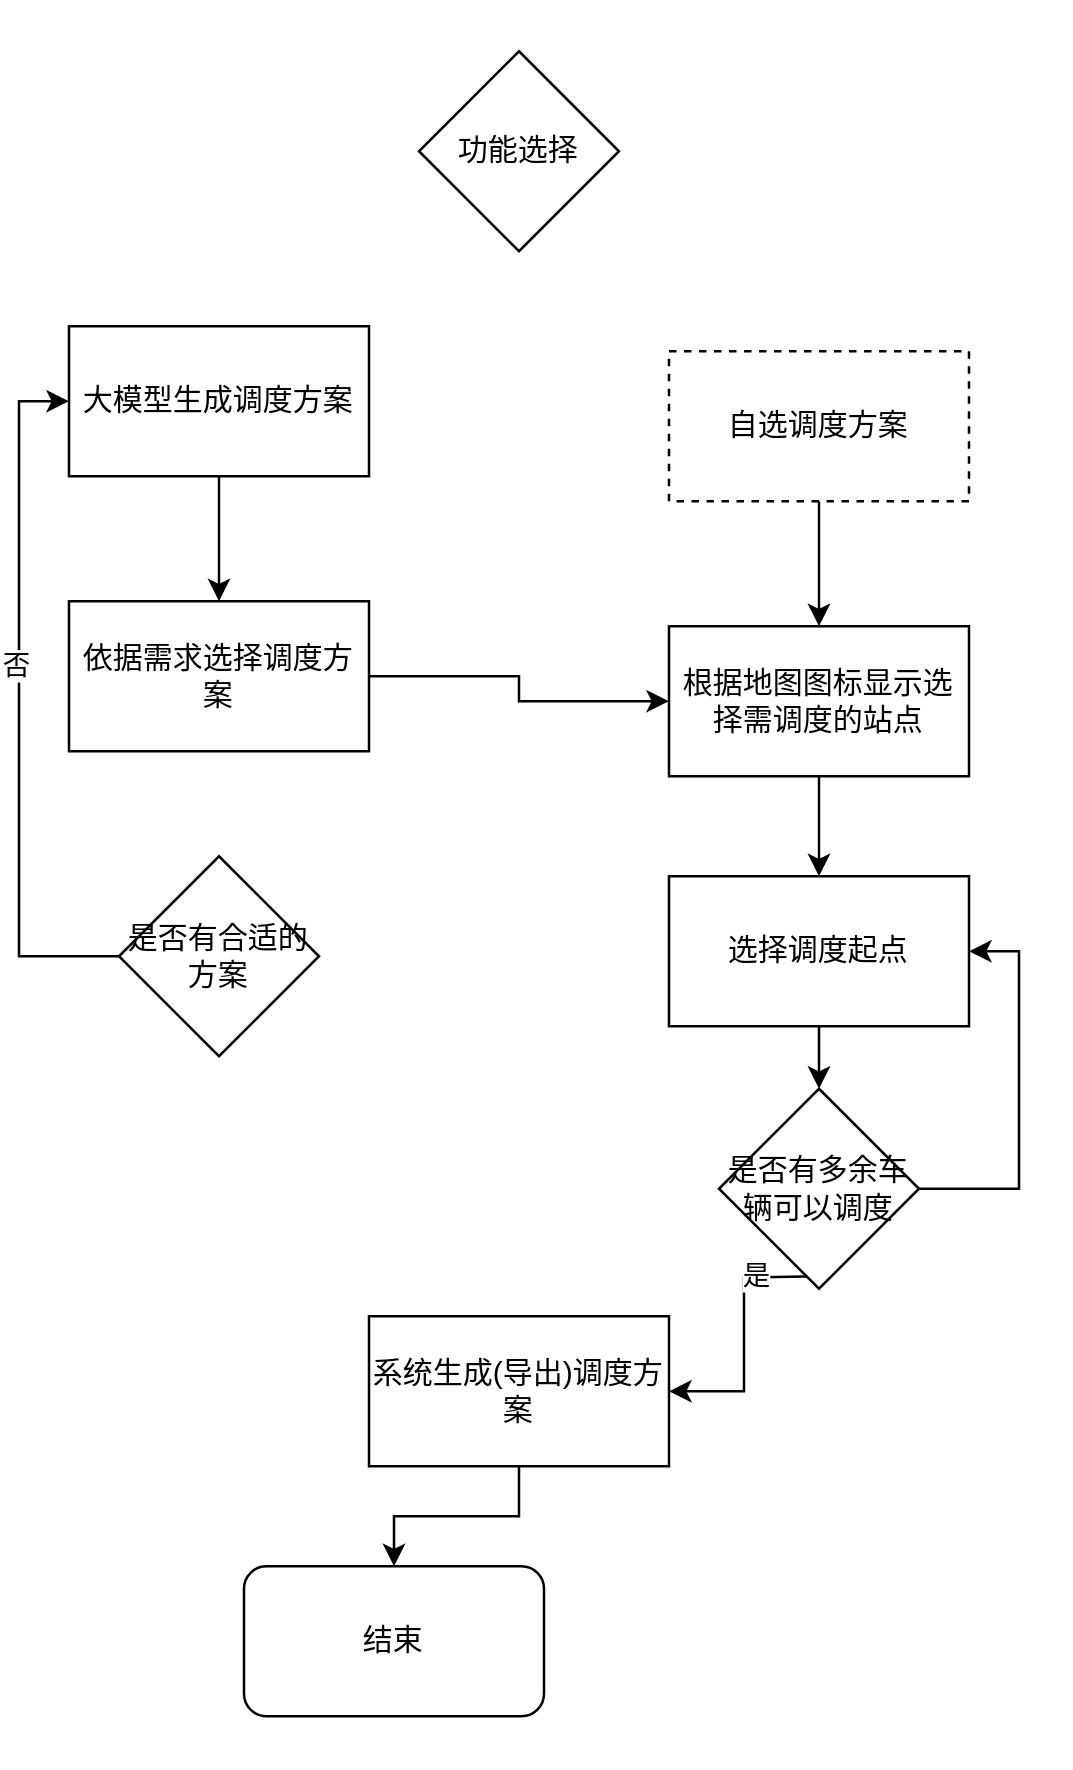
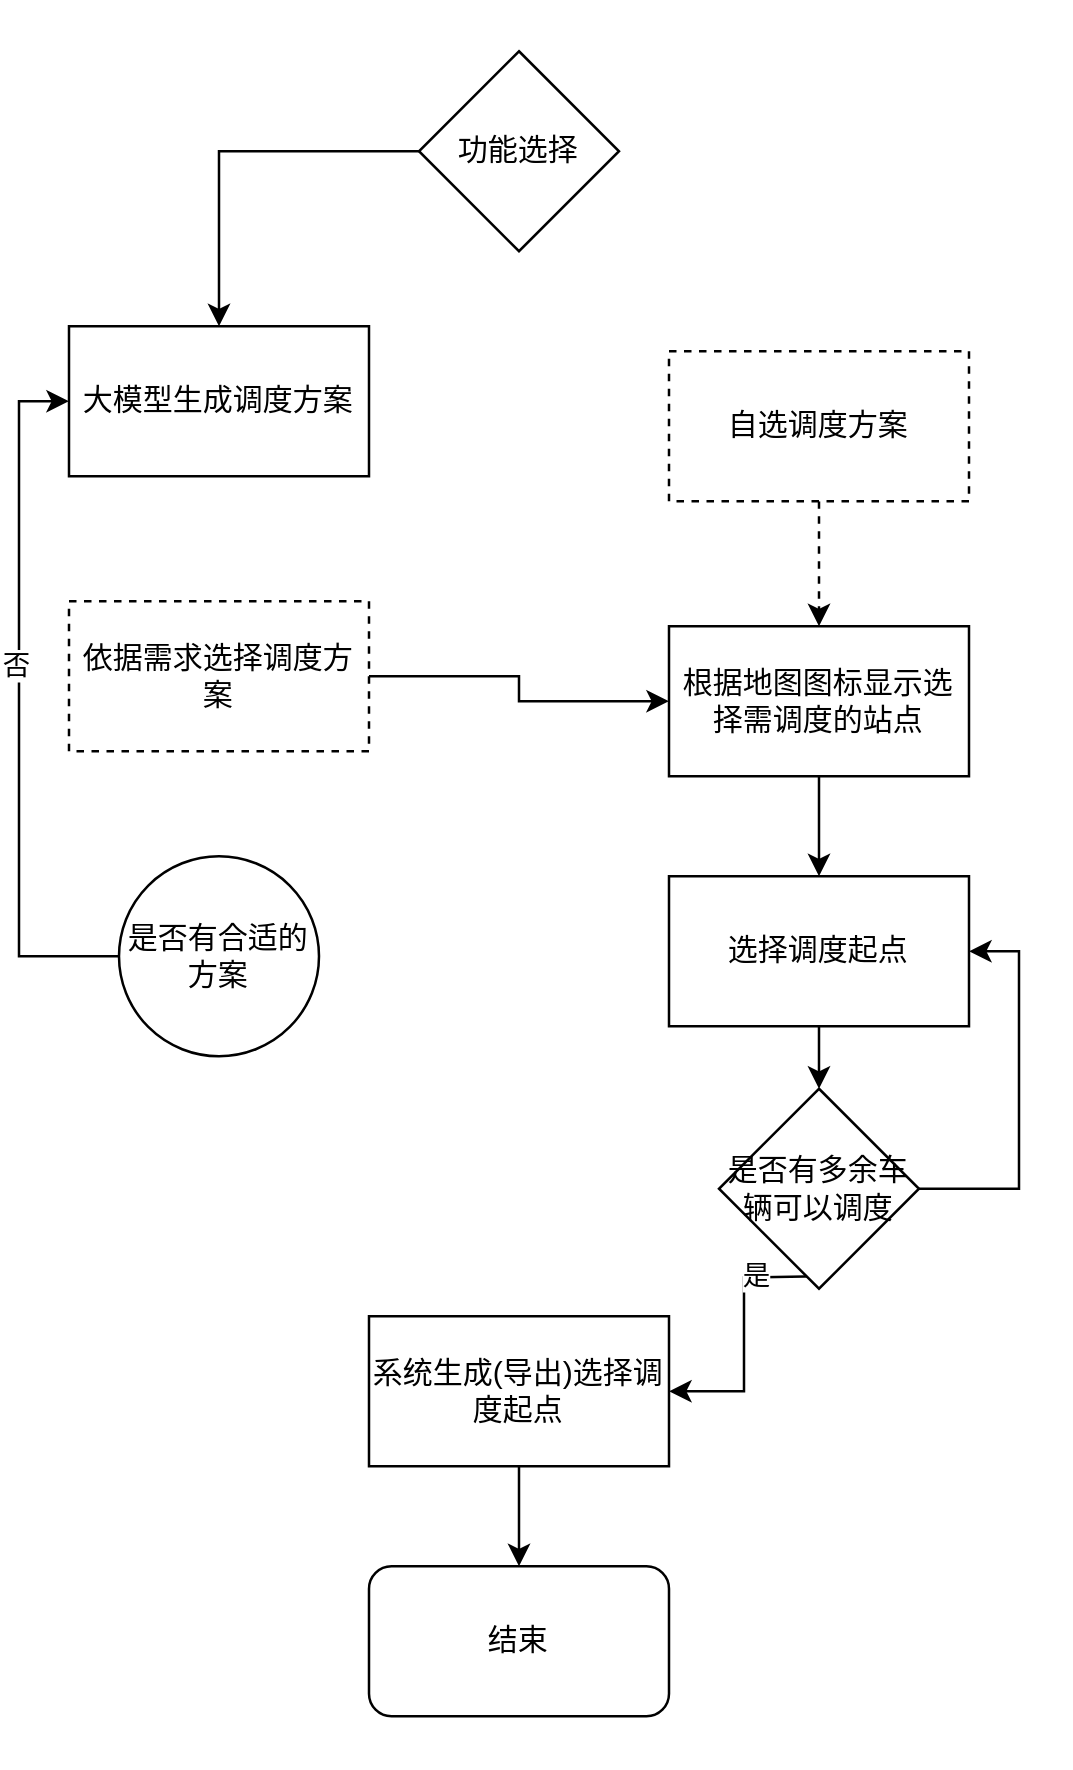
none -> (240, 151)
(219, 530) -> none
(819, 557) -> (819, 557)
(219, 676) -> (219, 676)
(219, 956) -> (219, 956)
(519, 1391) -> (519, 1391)
(394, 1641) -> (519, 1641)
